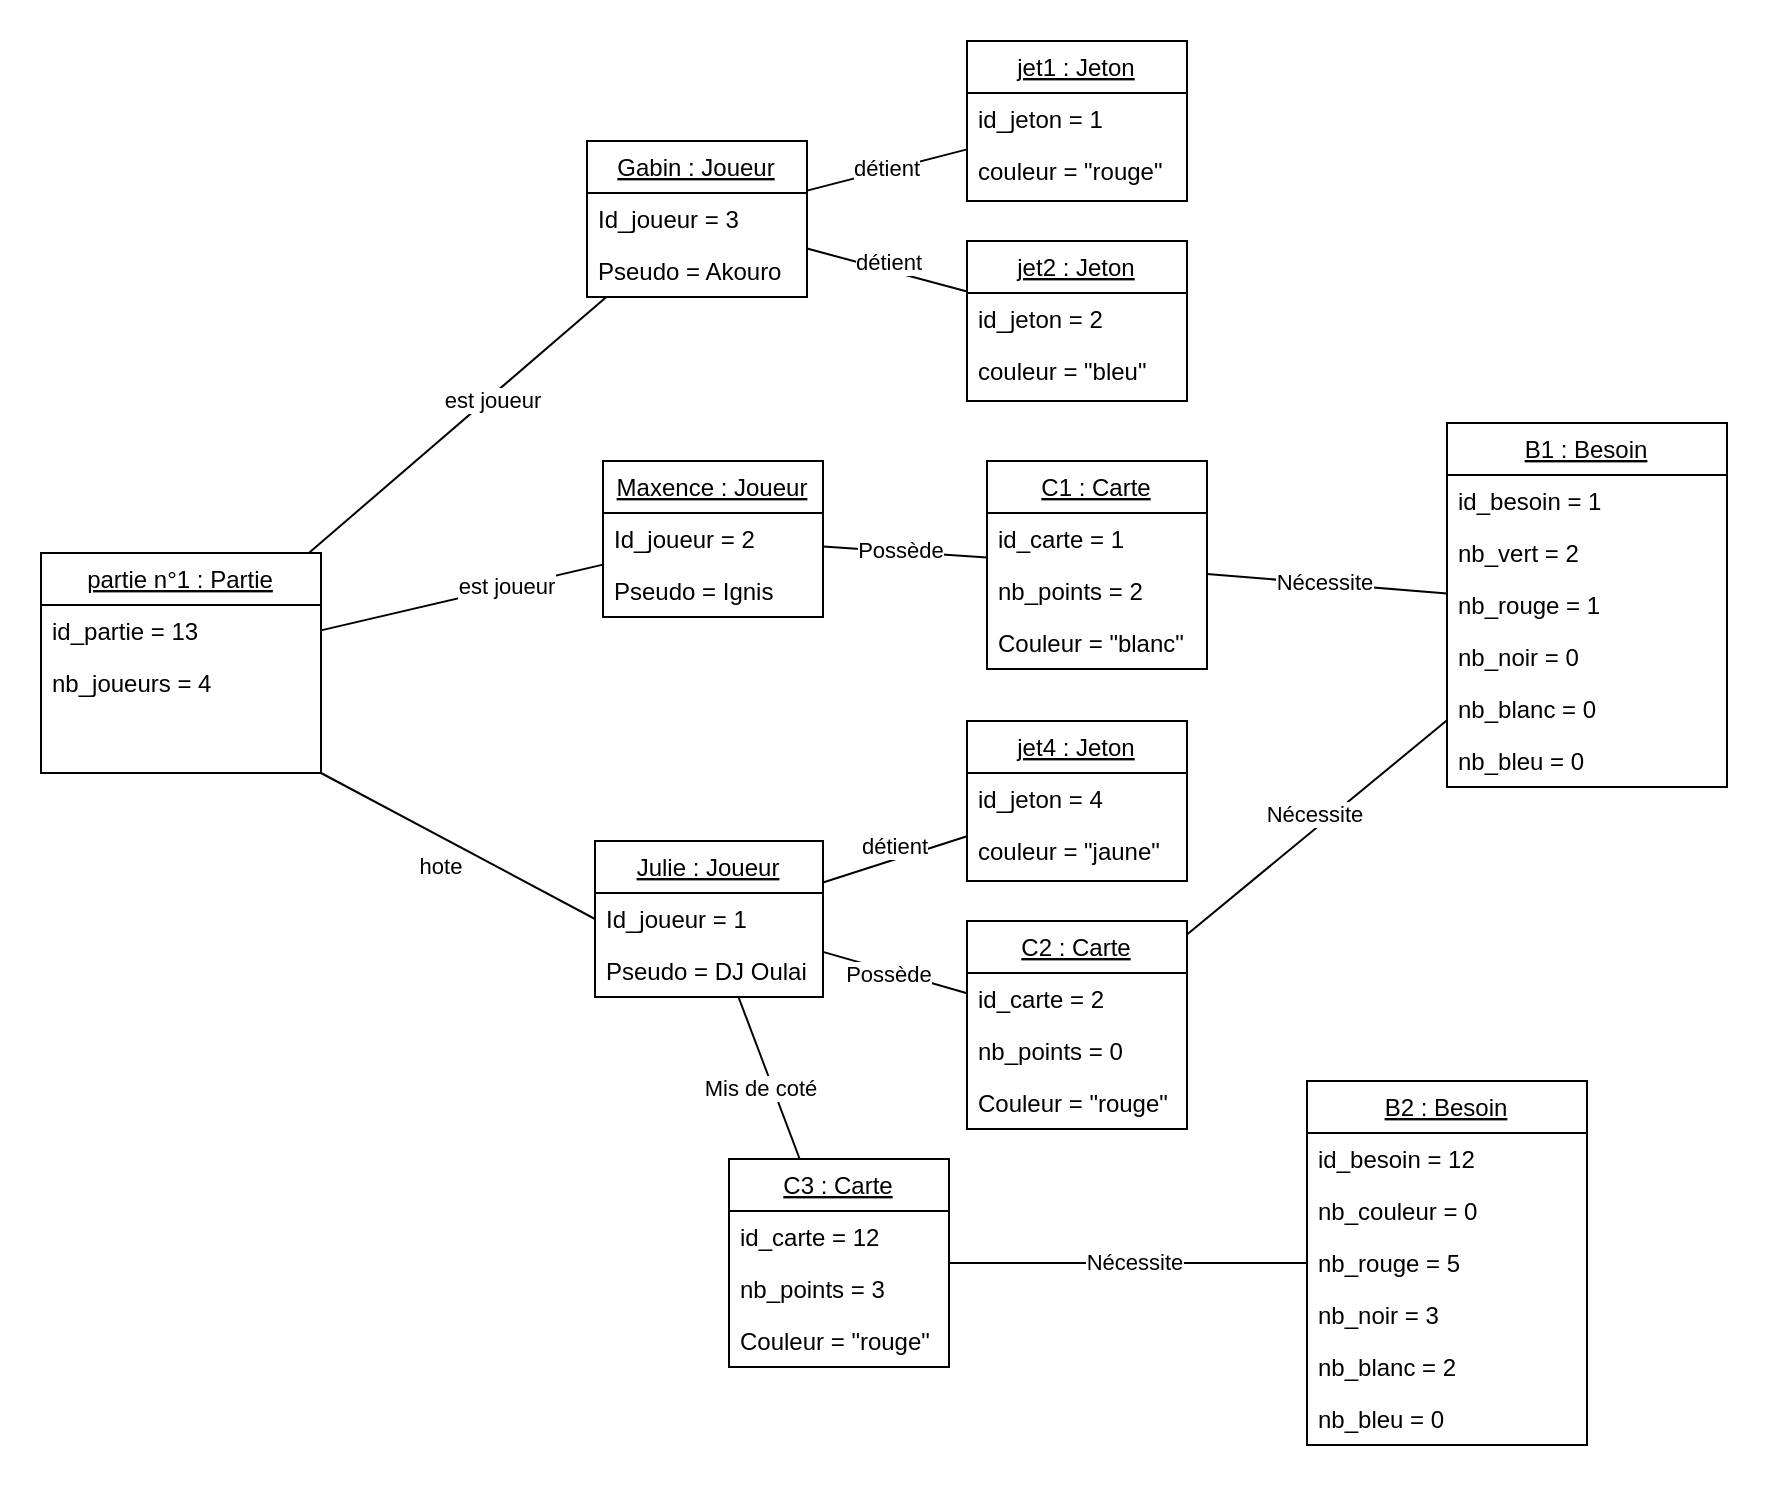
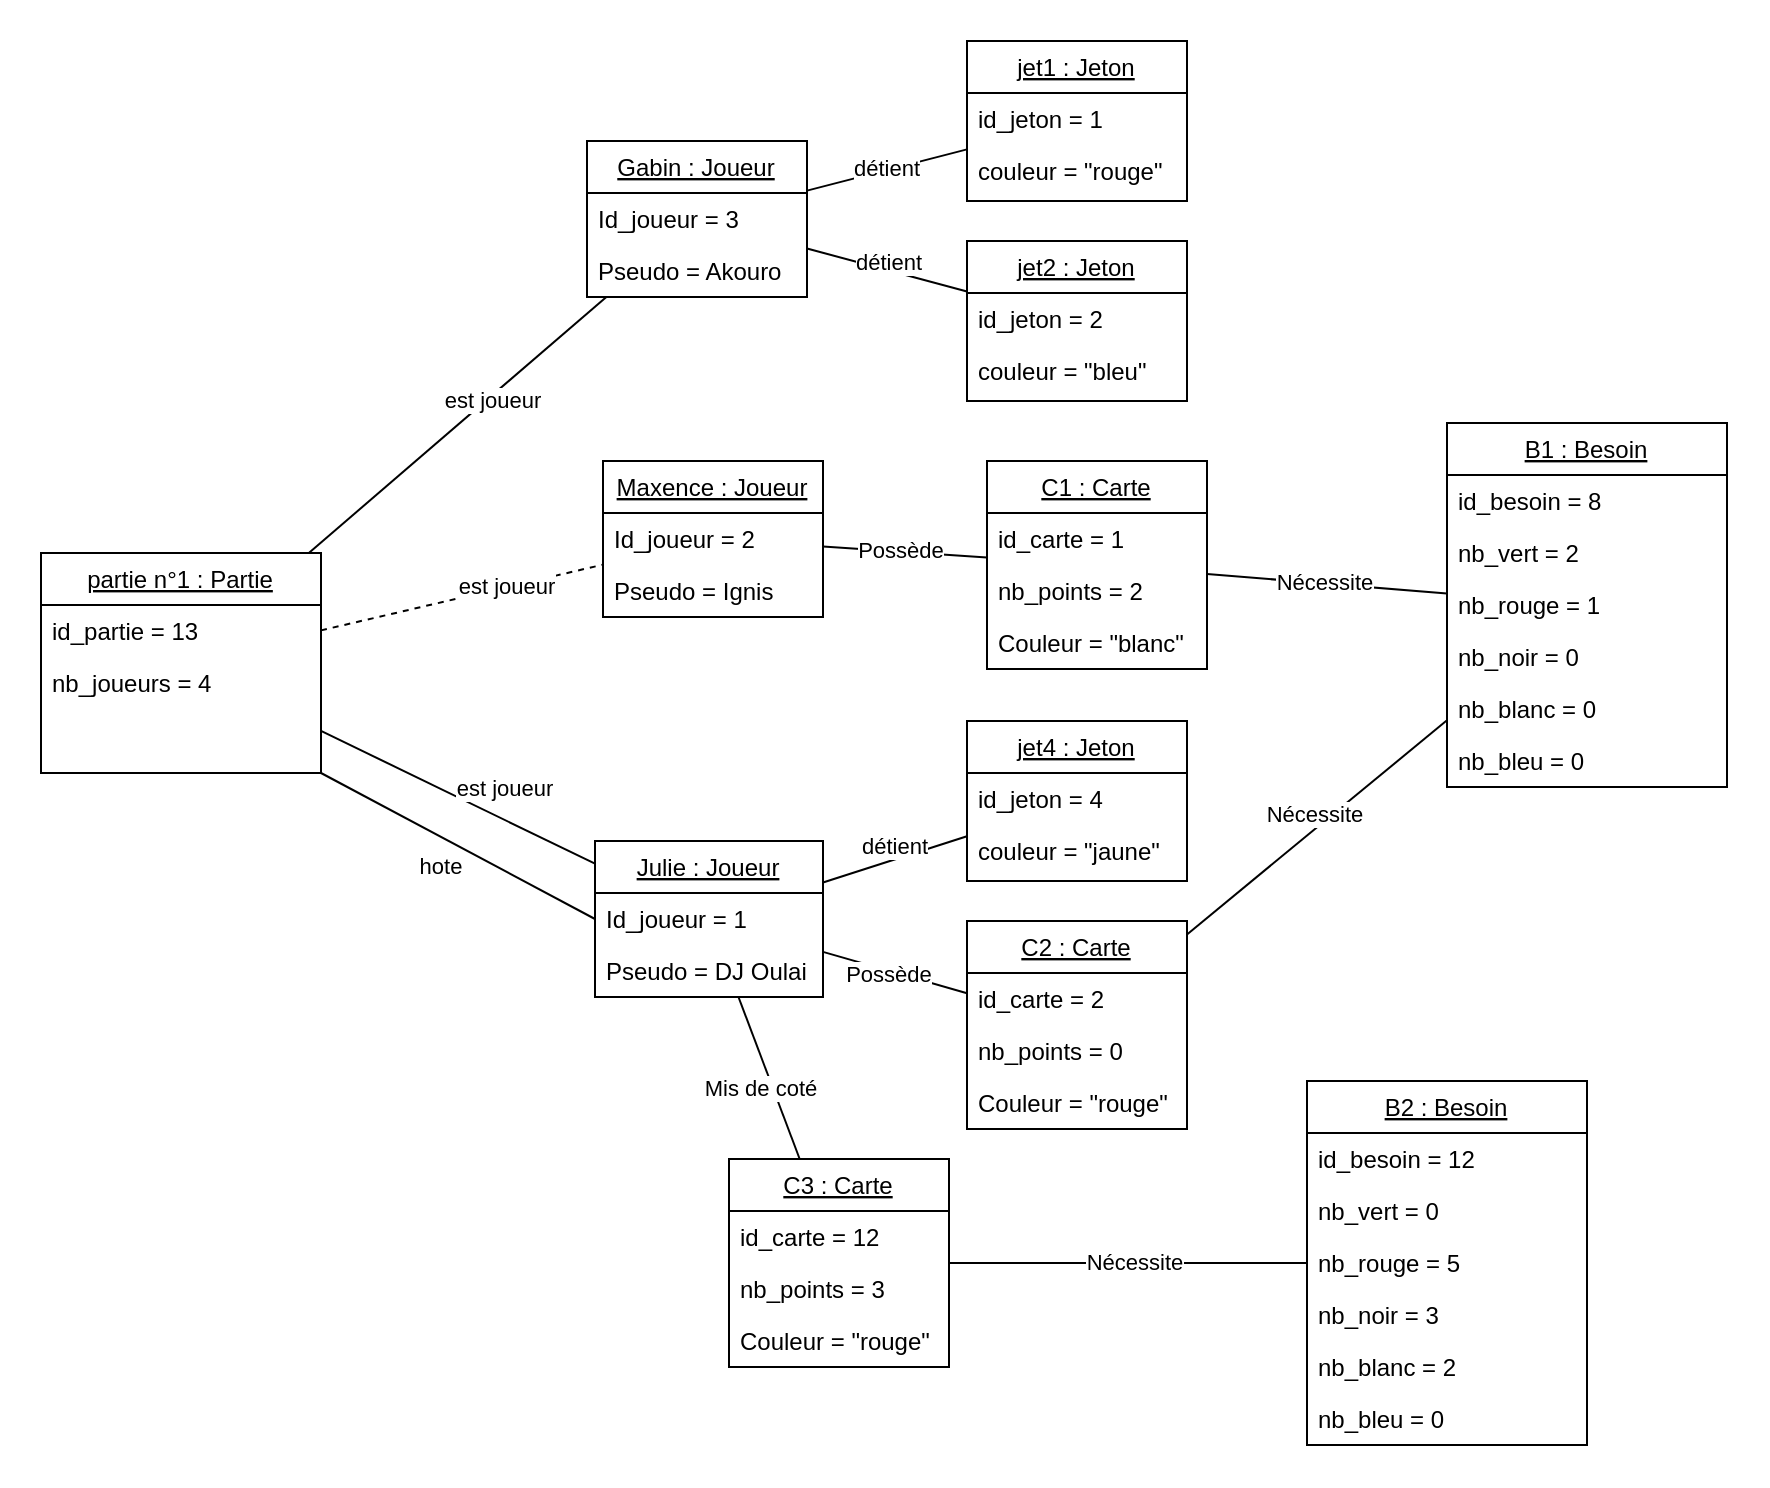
(1533, 502) -> (1533, 502)
(391, 614) -> (391, 614)
none -> (390, 765)
(1403, 1212) -> (1386, 1212)
